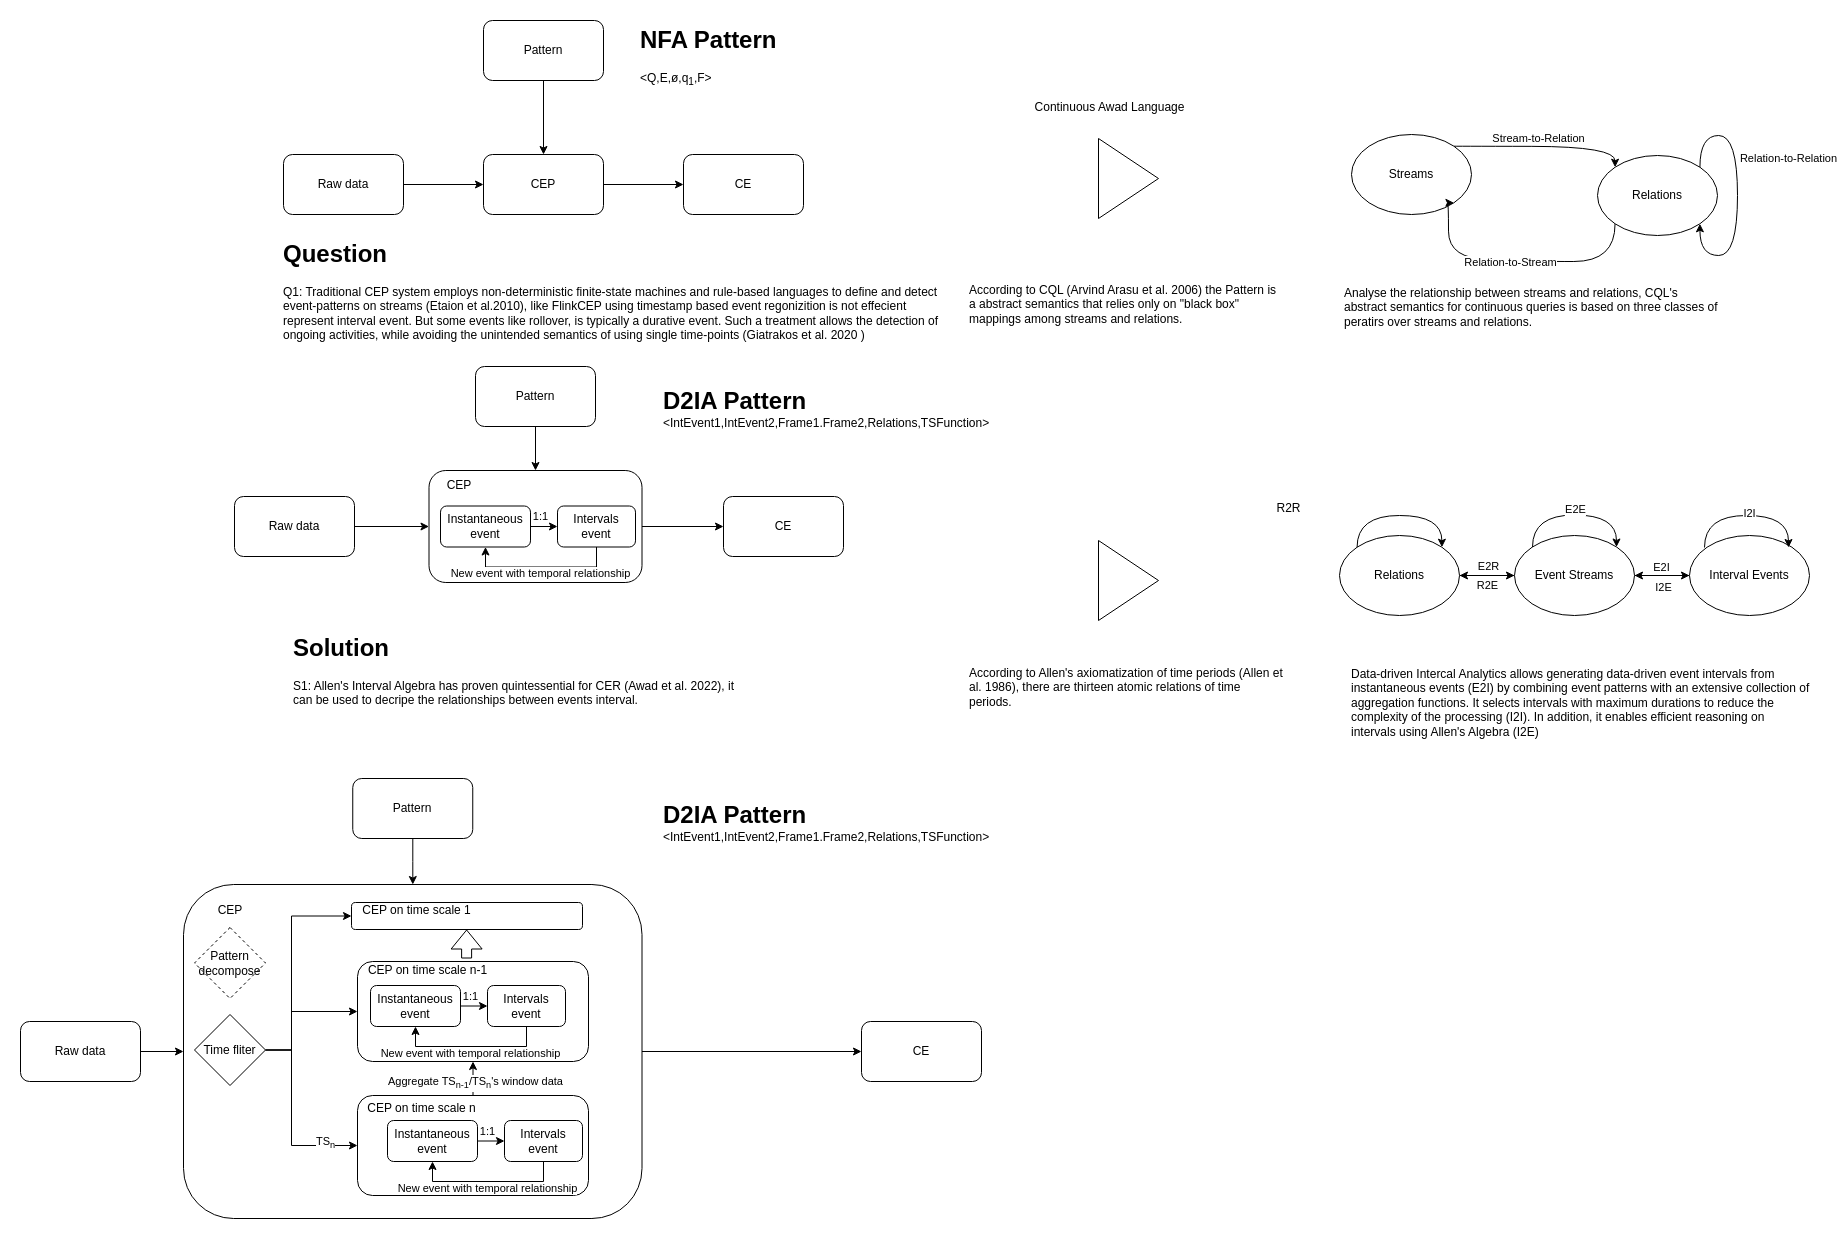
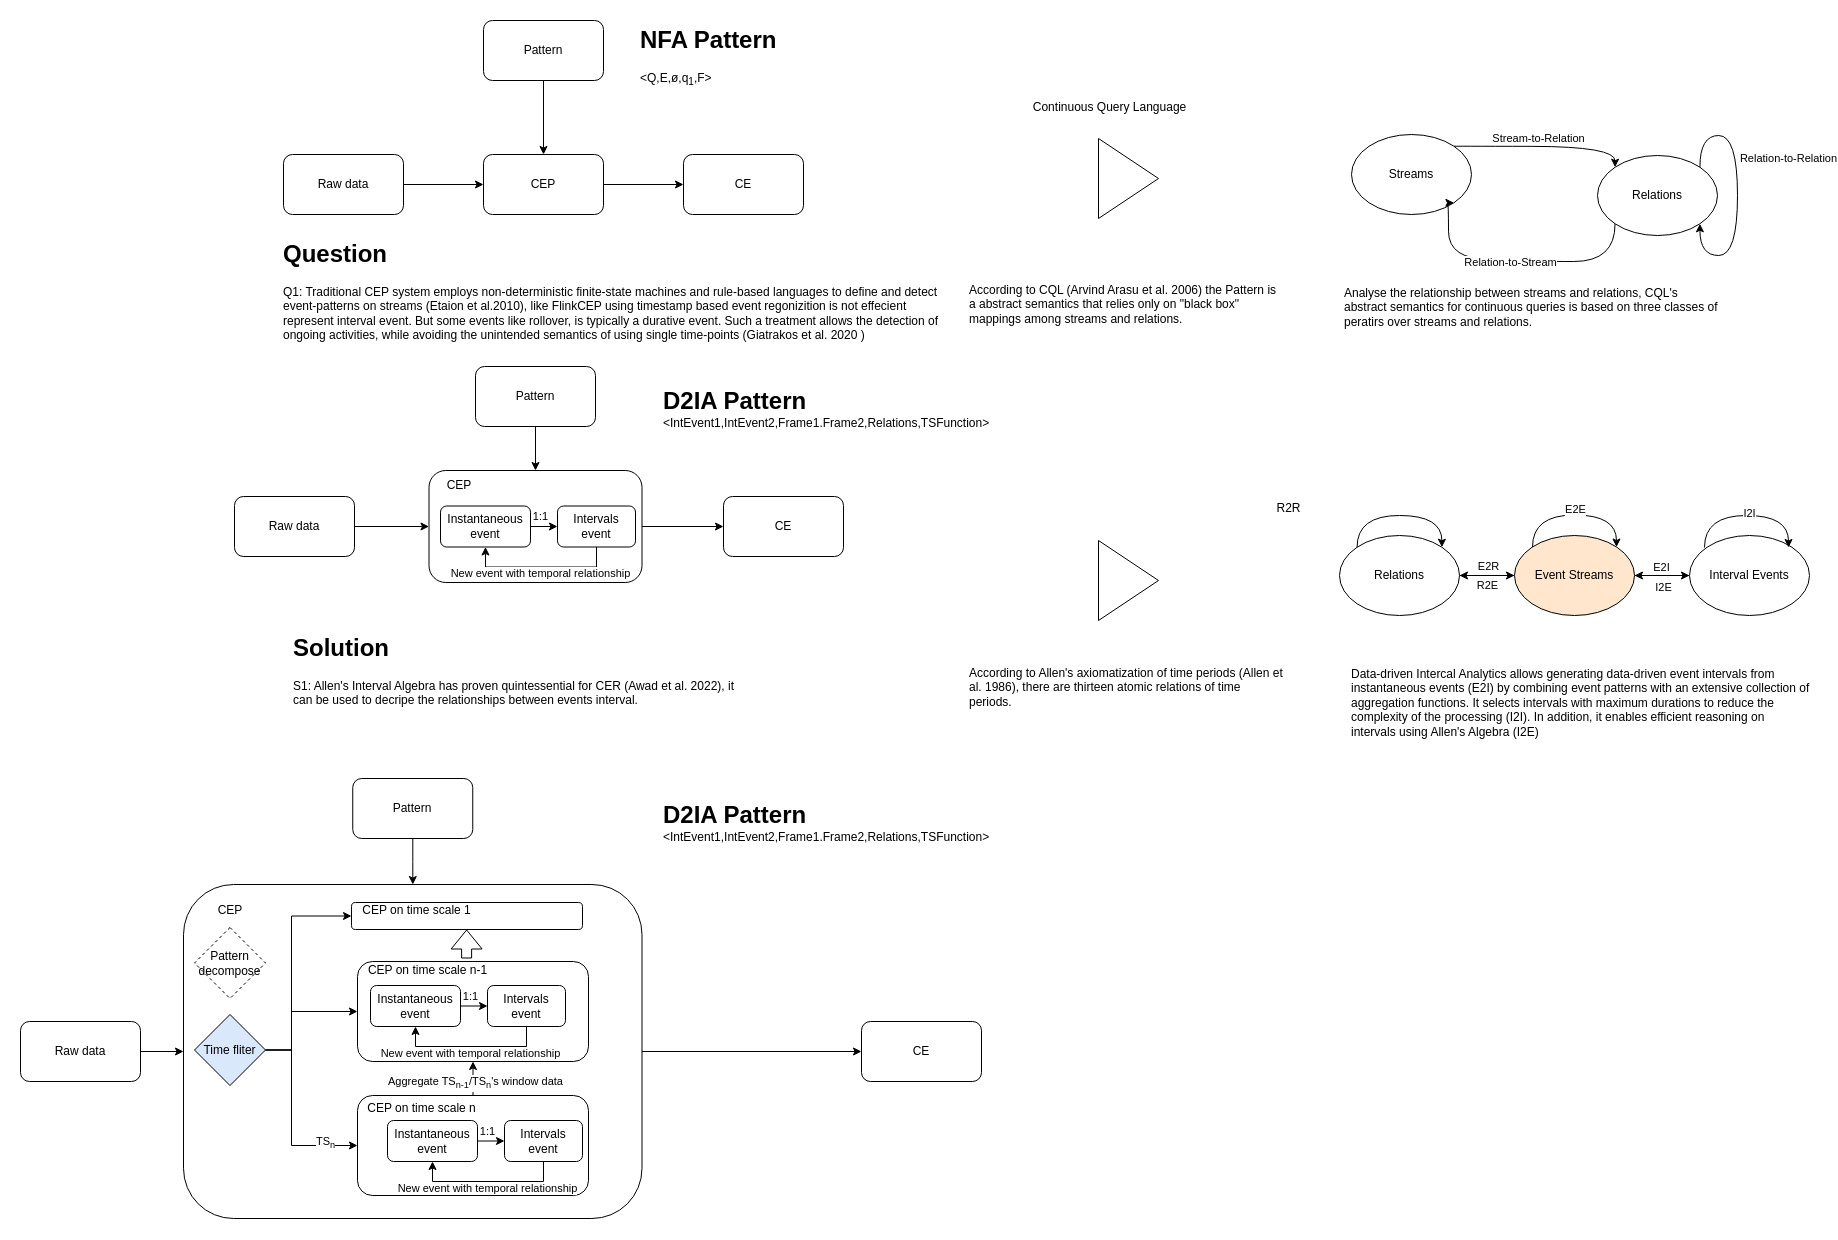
(1110, 108) -> (1110, 108)
(1575, 576) -> (1575, 576)
(230, 1050) -> (230, 1050)
